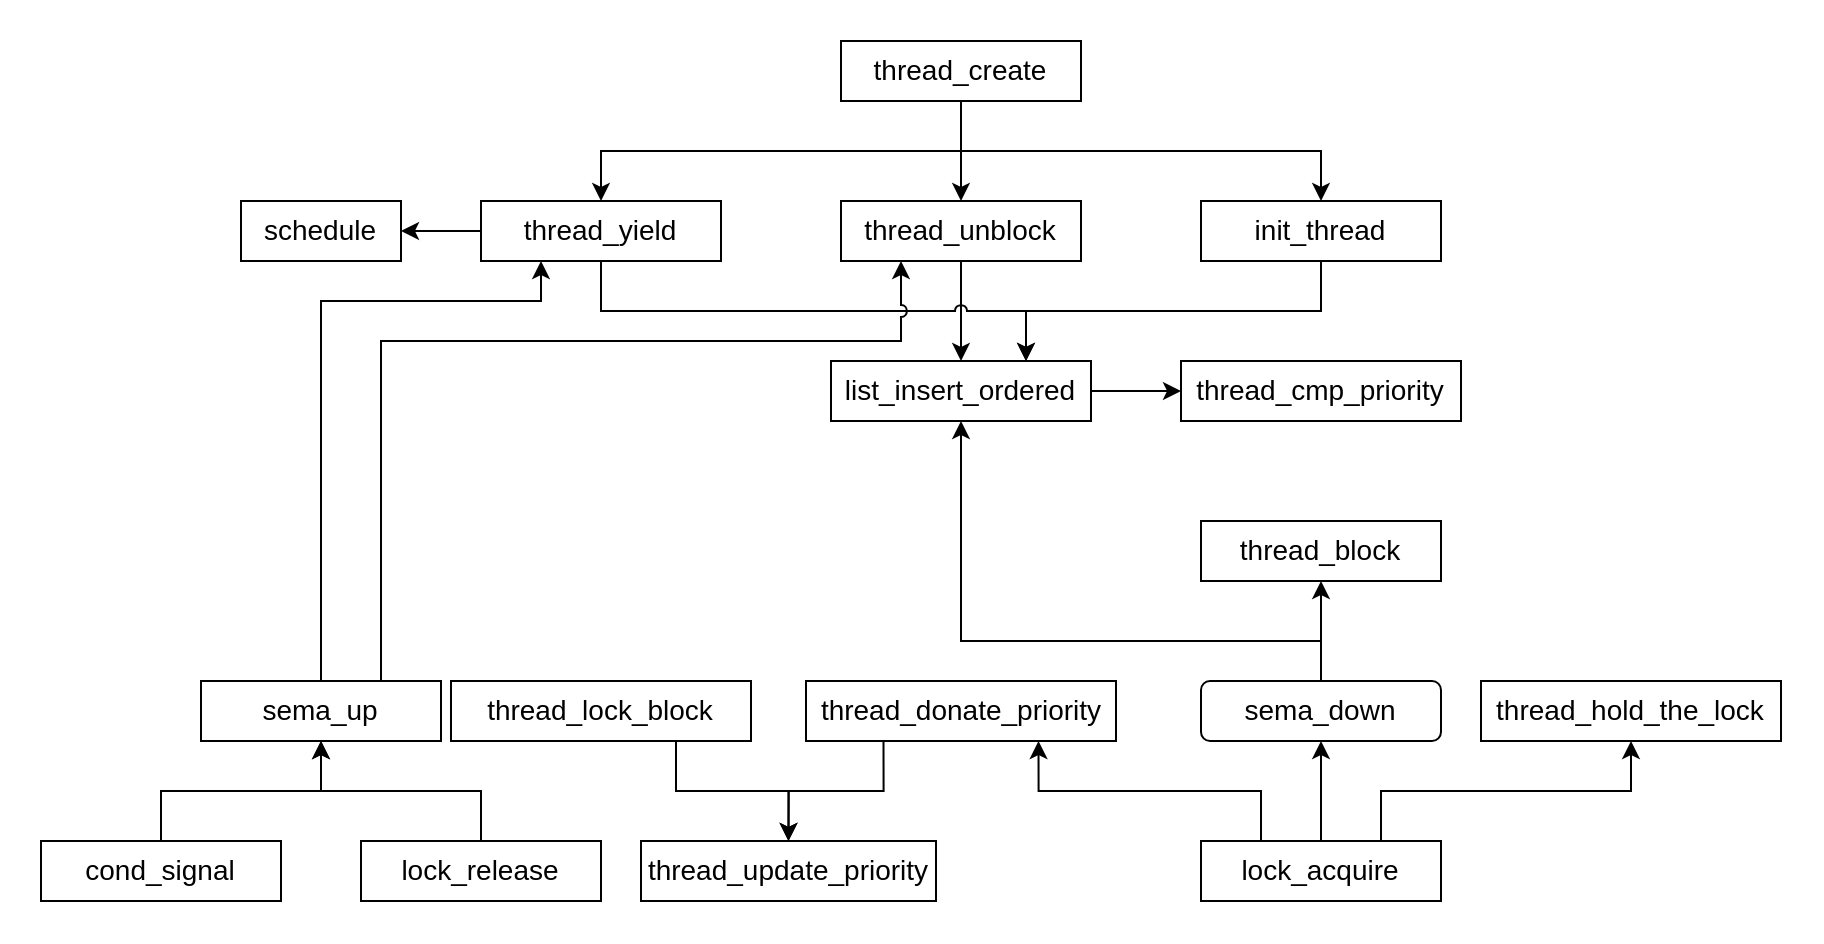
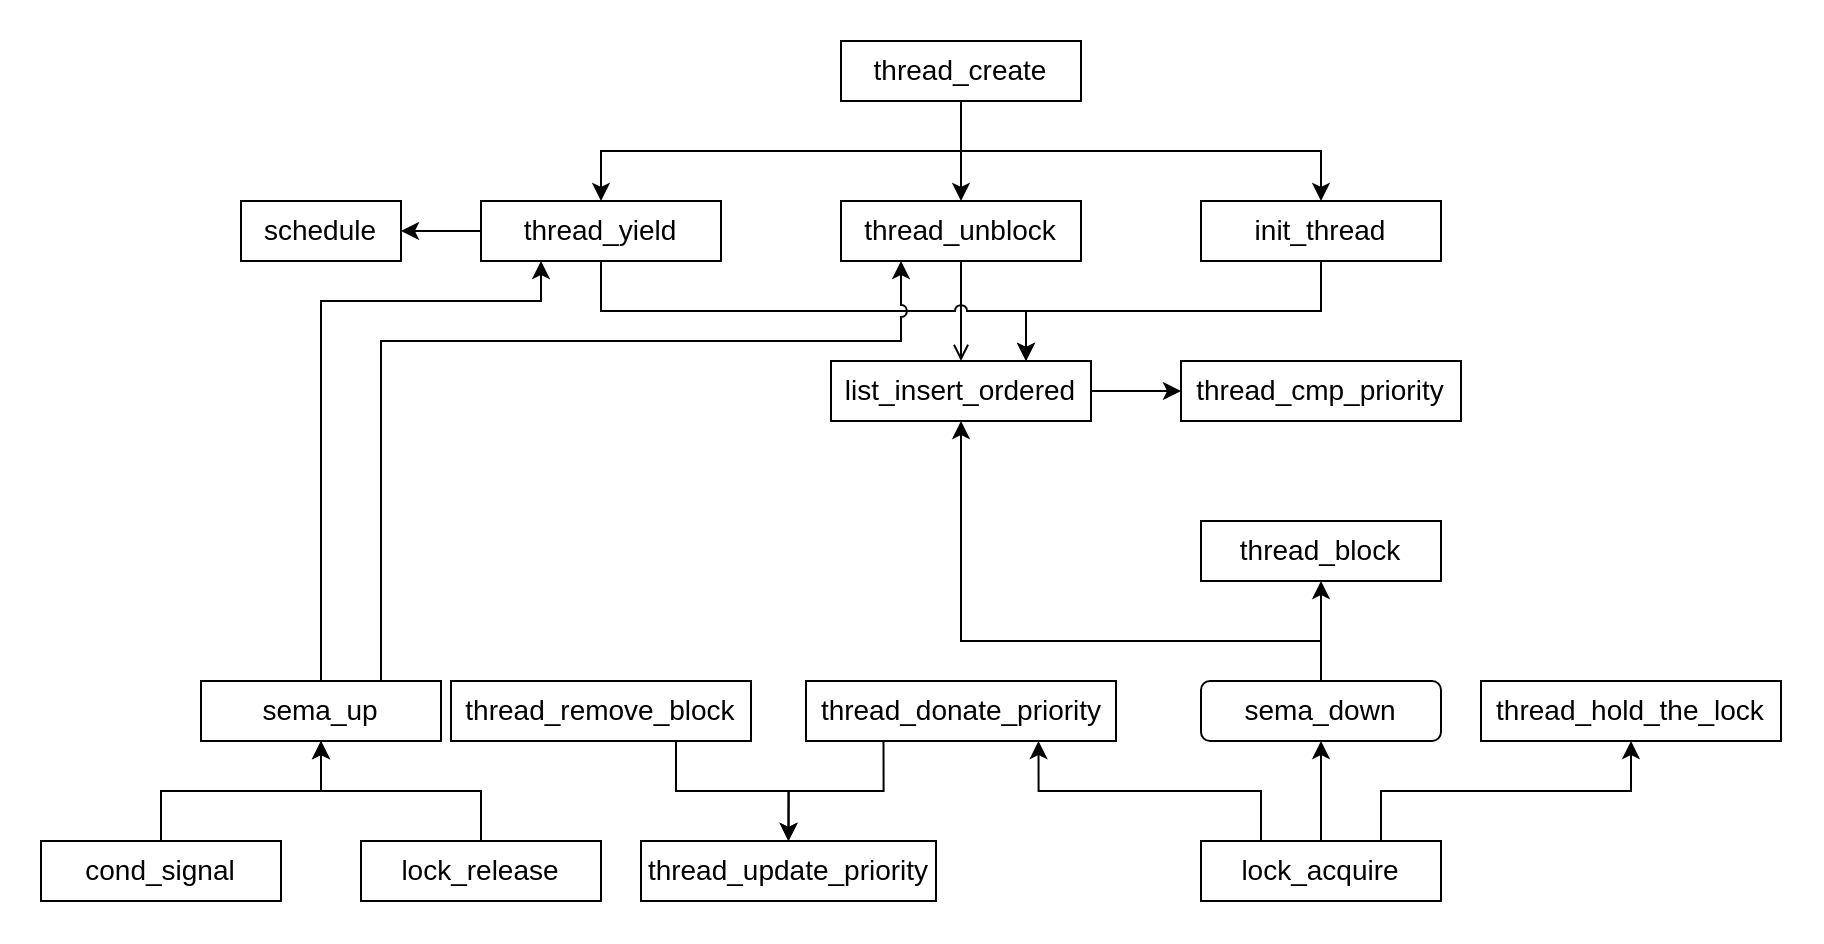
(961, 346) -> (961, 348)
(601, 711) -> (601, 711)
